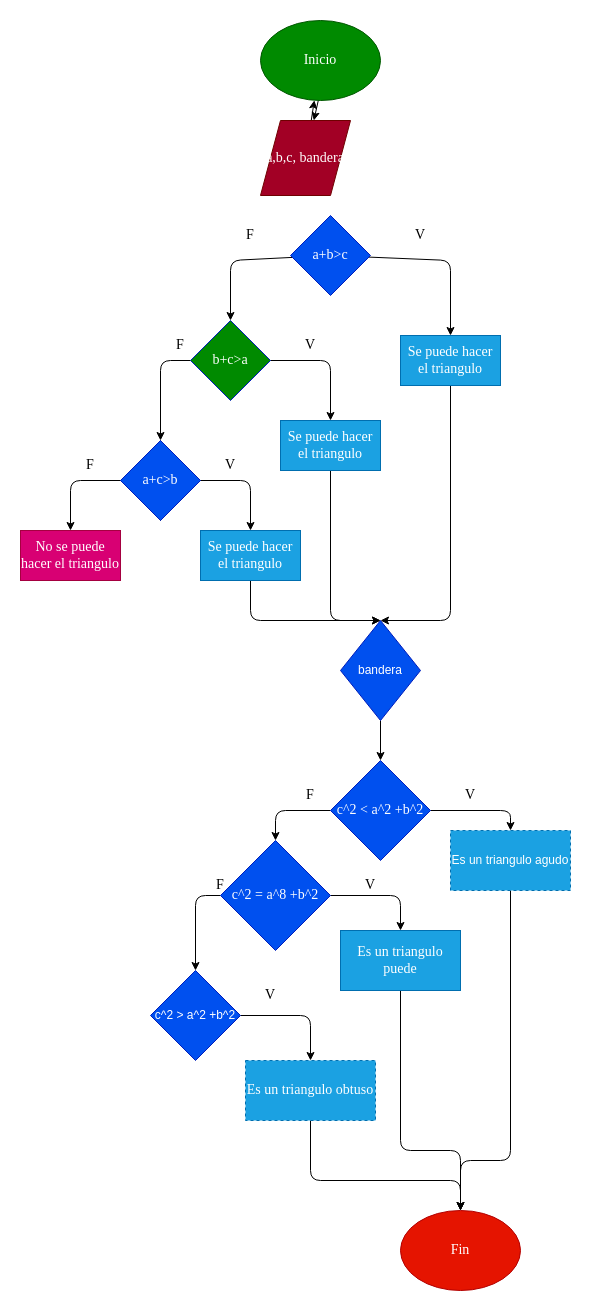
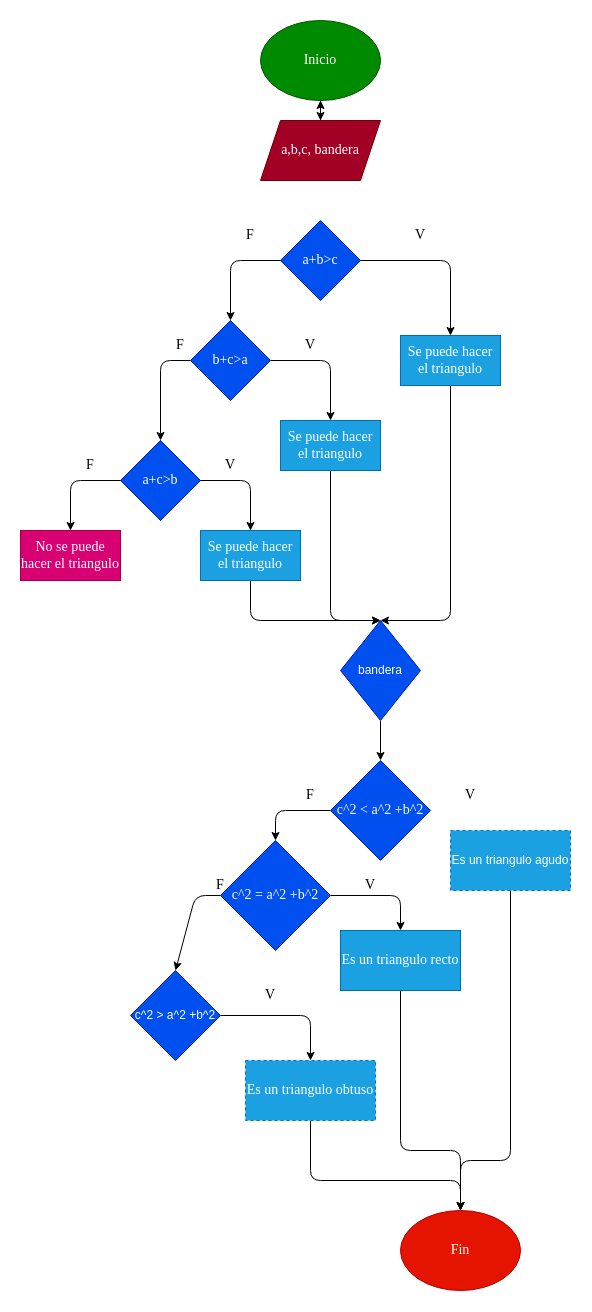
(306, 158) -> (321, 151)
(331, 256) -> (321, 261)
(231, 361) -> (231, 361)
(474, 811) -> none
(276, 896) -> (276, 896)
(401, 961) -> (401, 961)
(196, 1016) -> (176, 1016)
